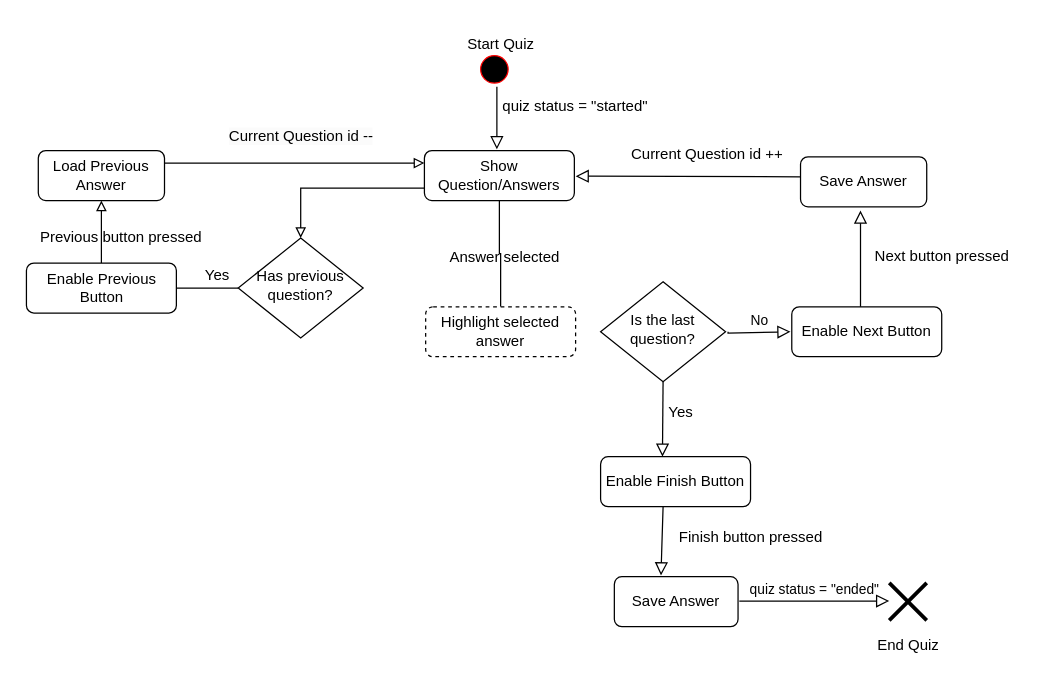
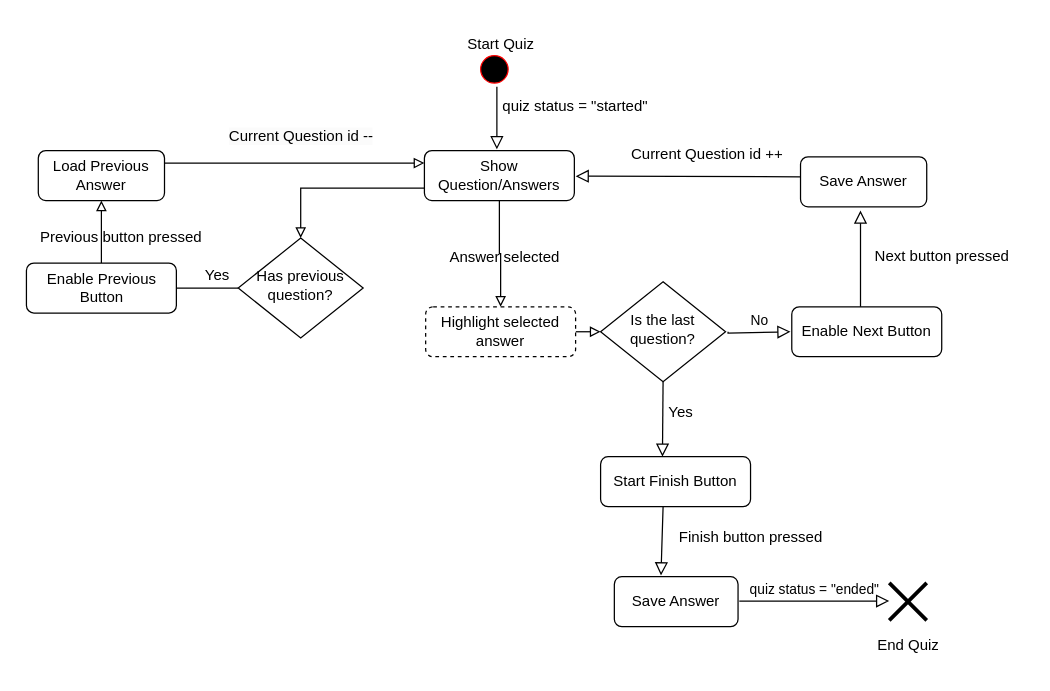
(501, 300) -> (501, 295)
none -> (583, 332)
(676, 482) -> (676, 482)
